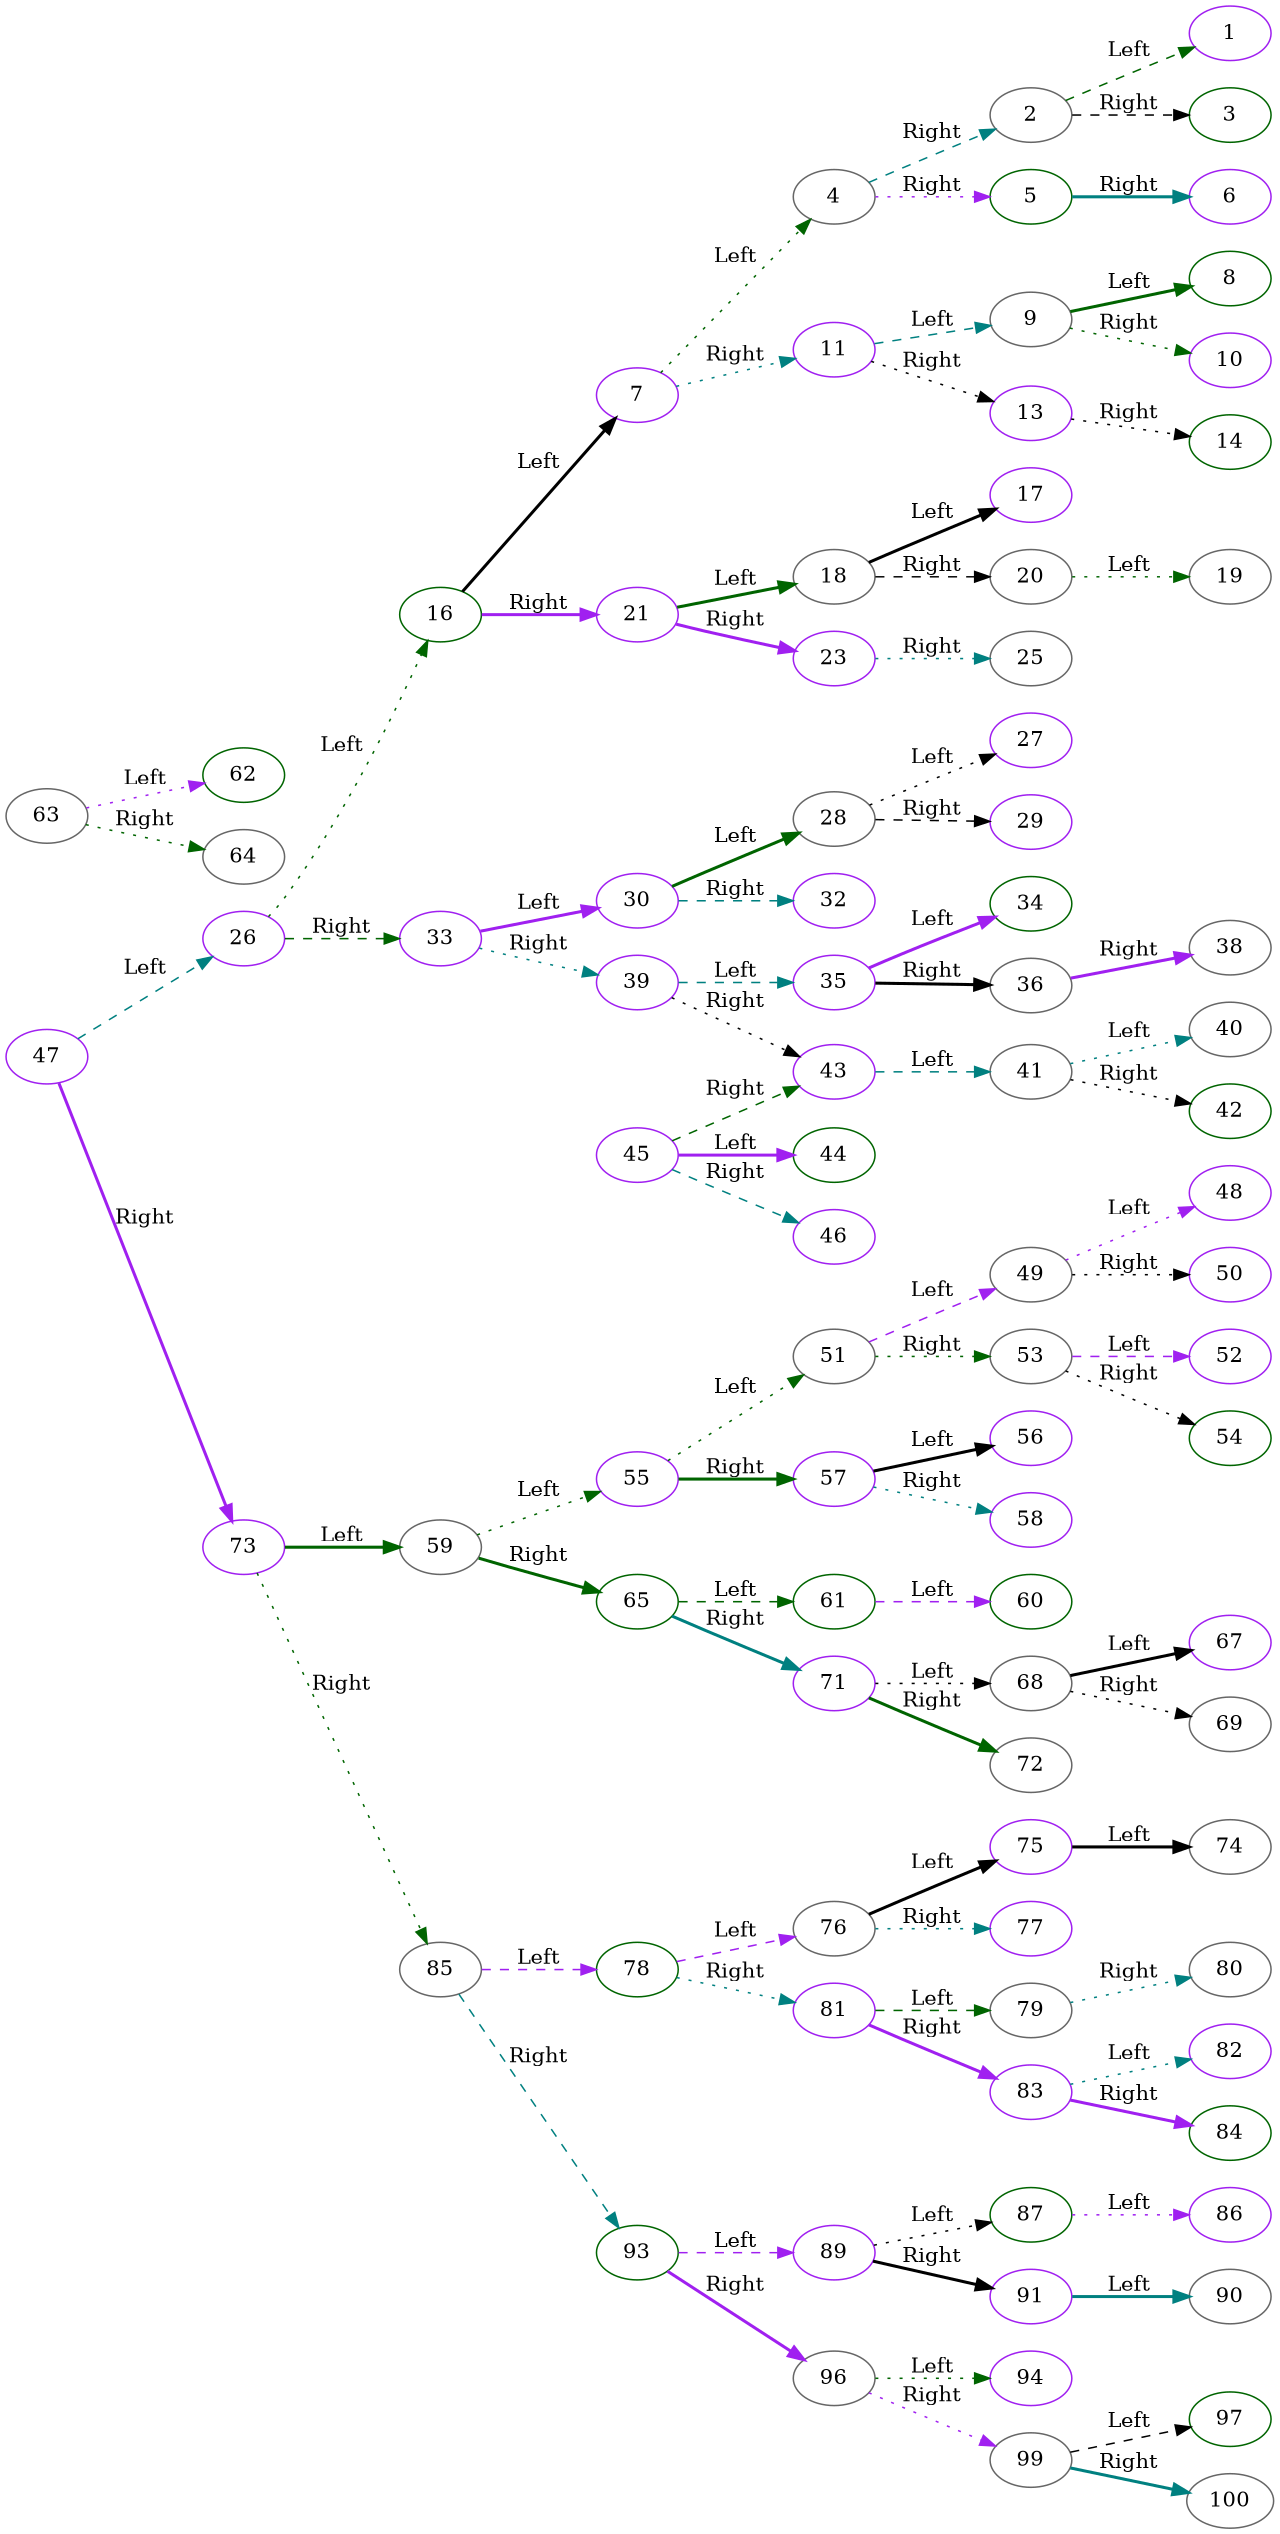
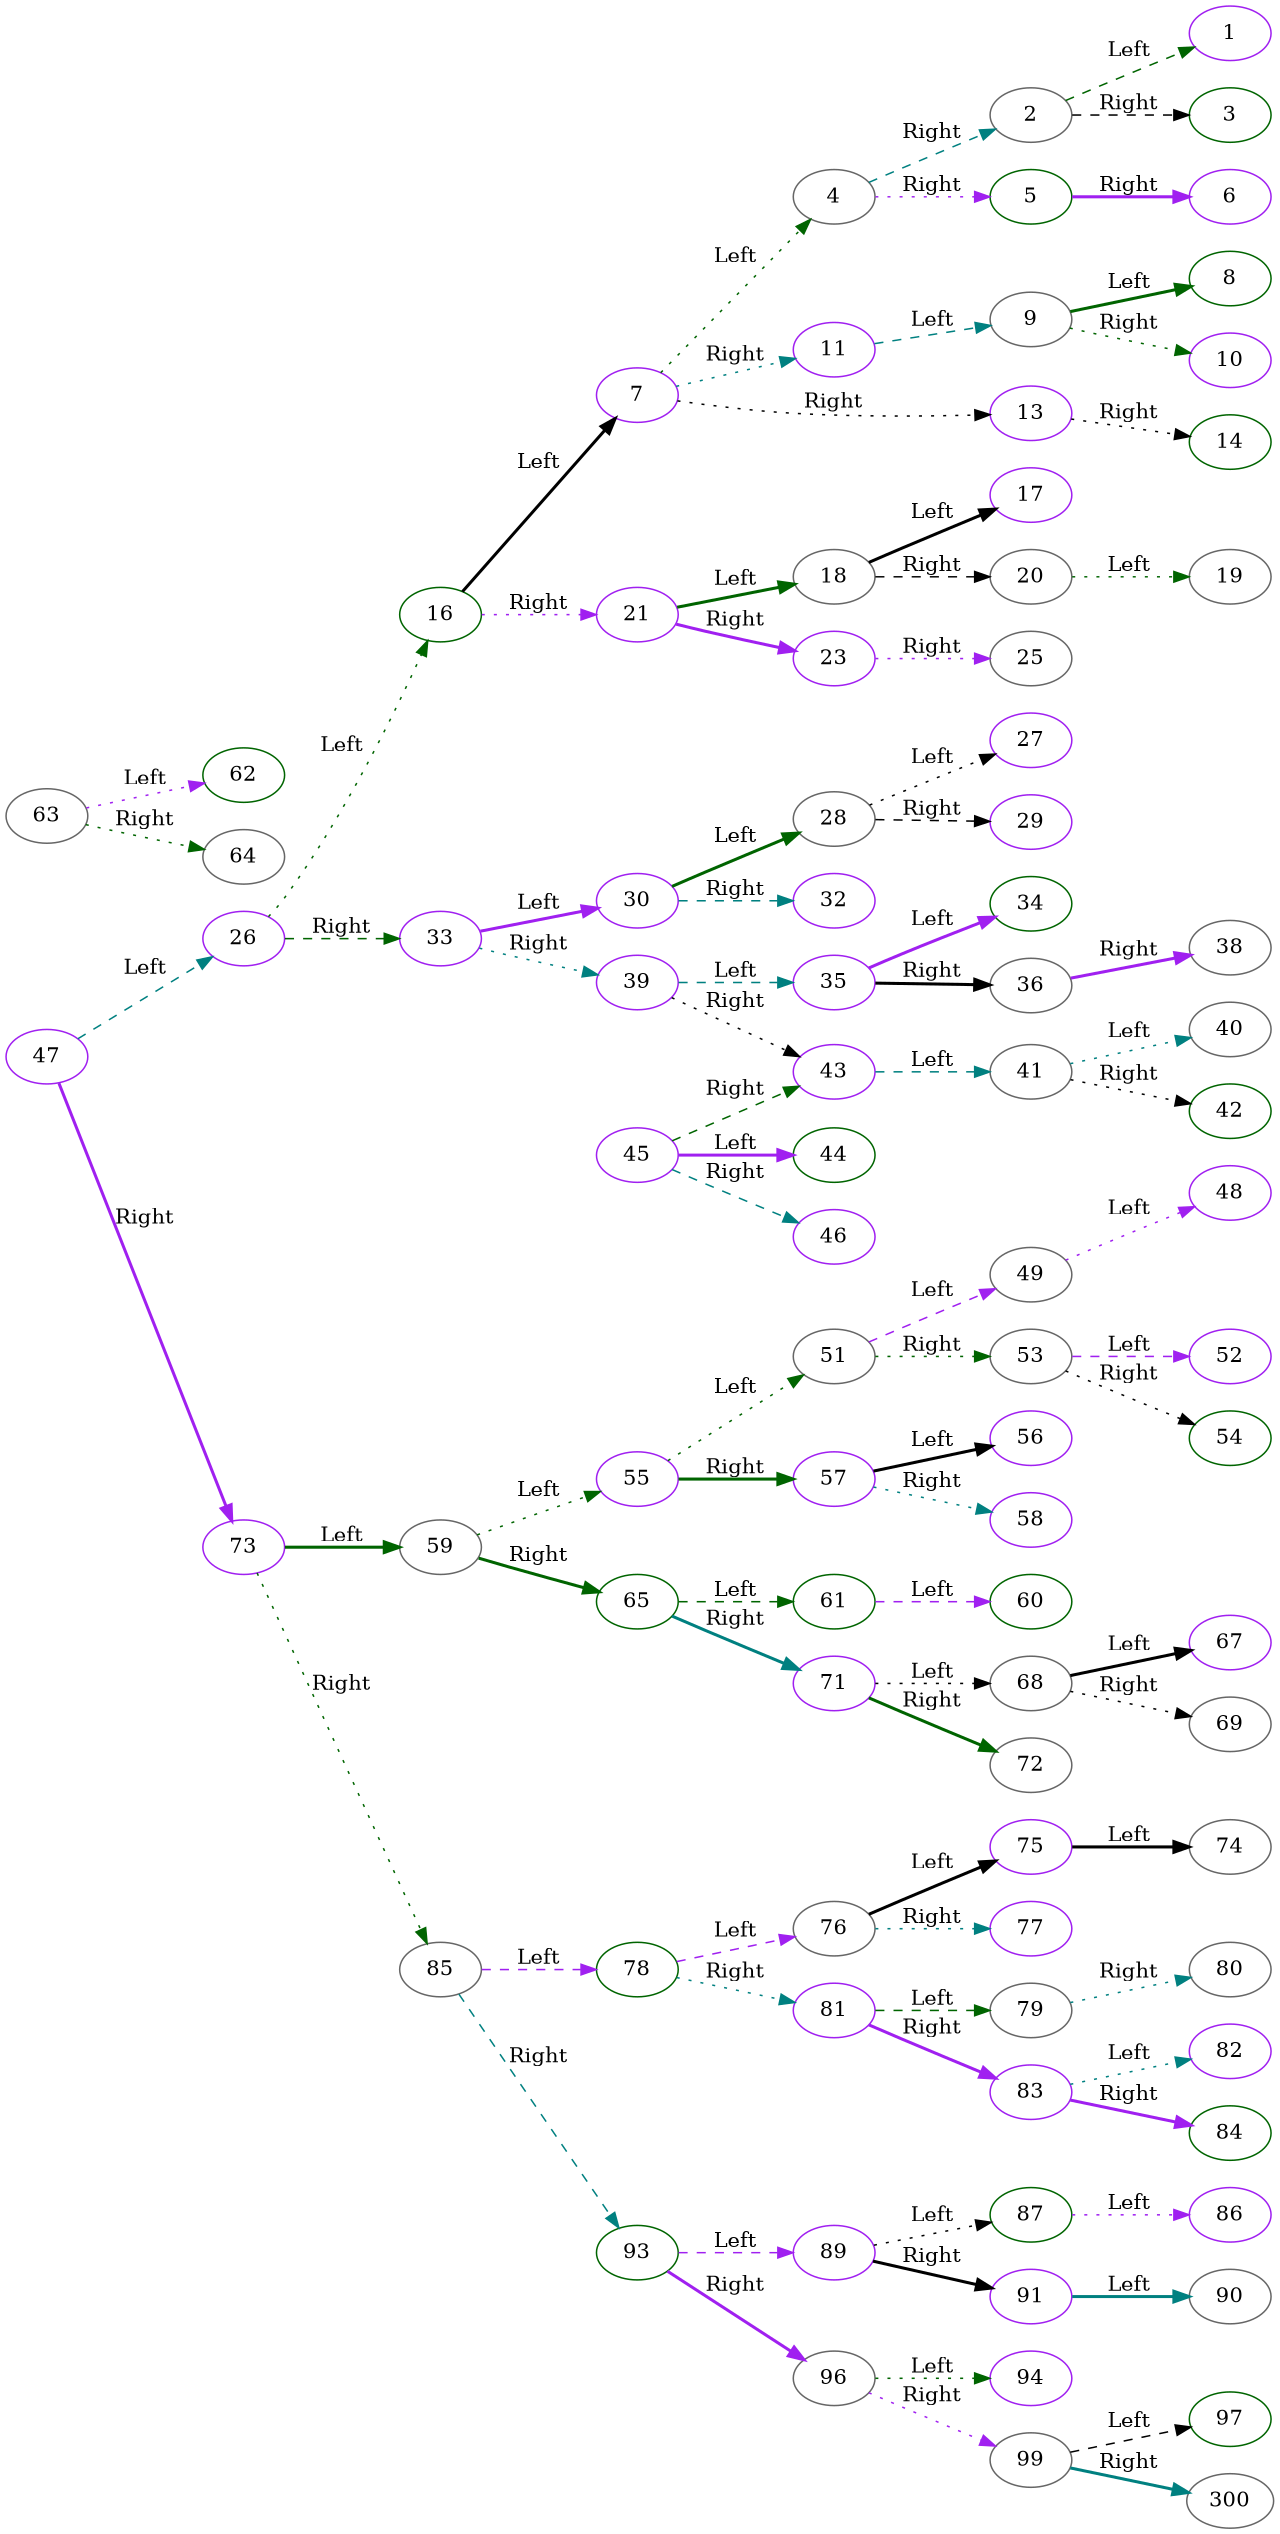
(1123, 197) -> (1123, 197)
(925, 379) -> (826, 415)
(531, 615) -> (531, 615)
(925, 659) -> (925, 659)
(1230, 1275) -> none
(1230, 2501) -> (1230, 2501)
